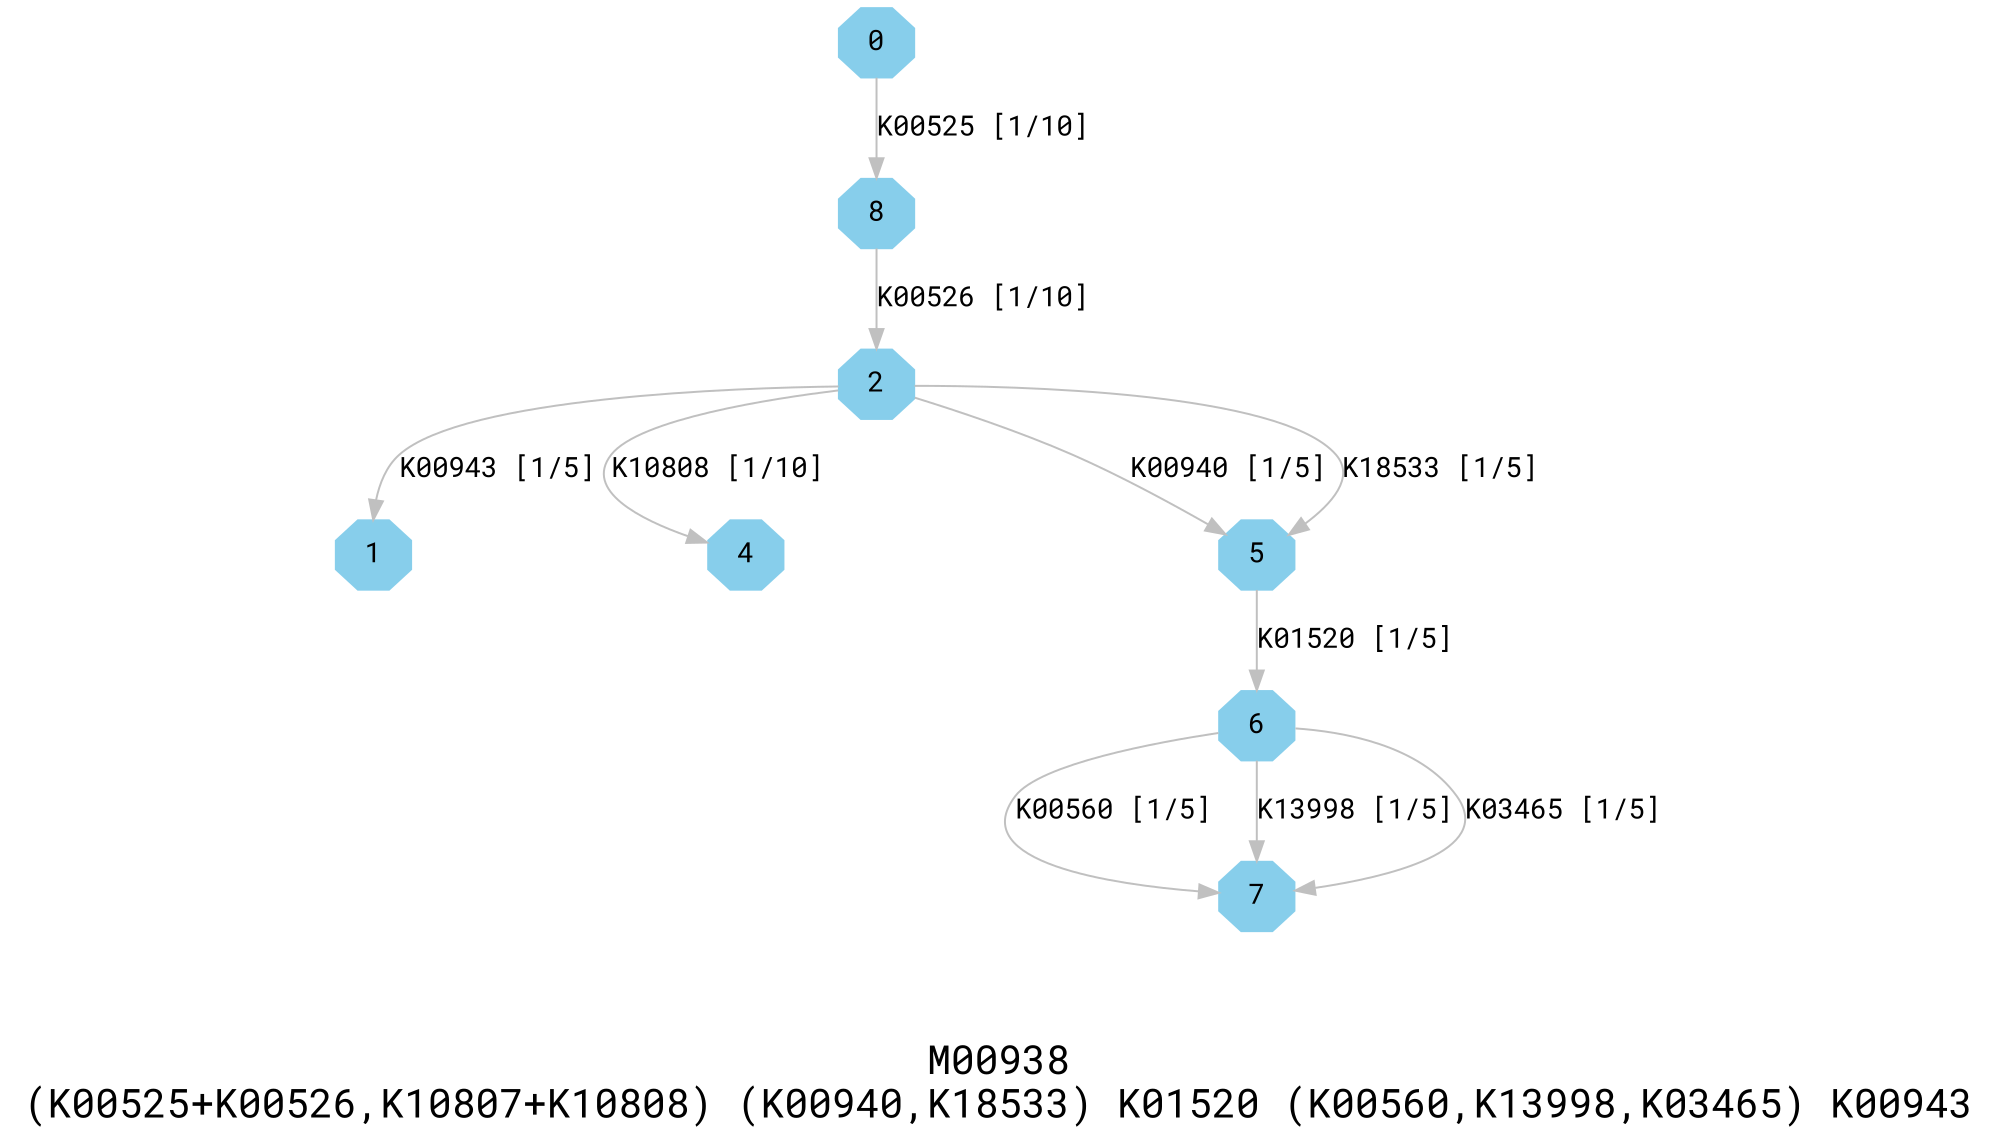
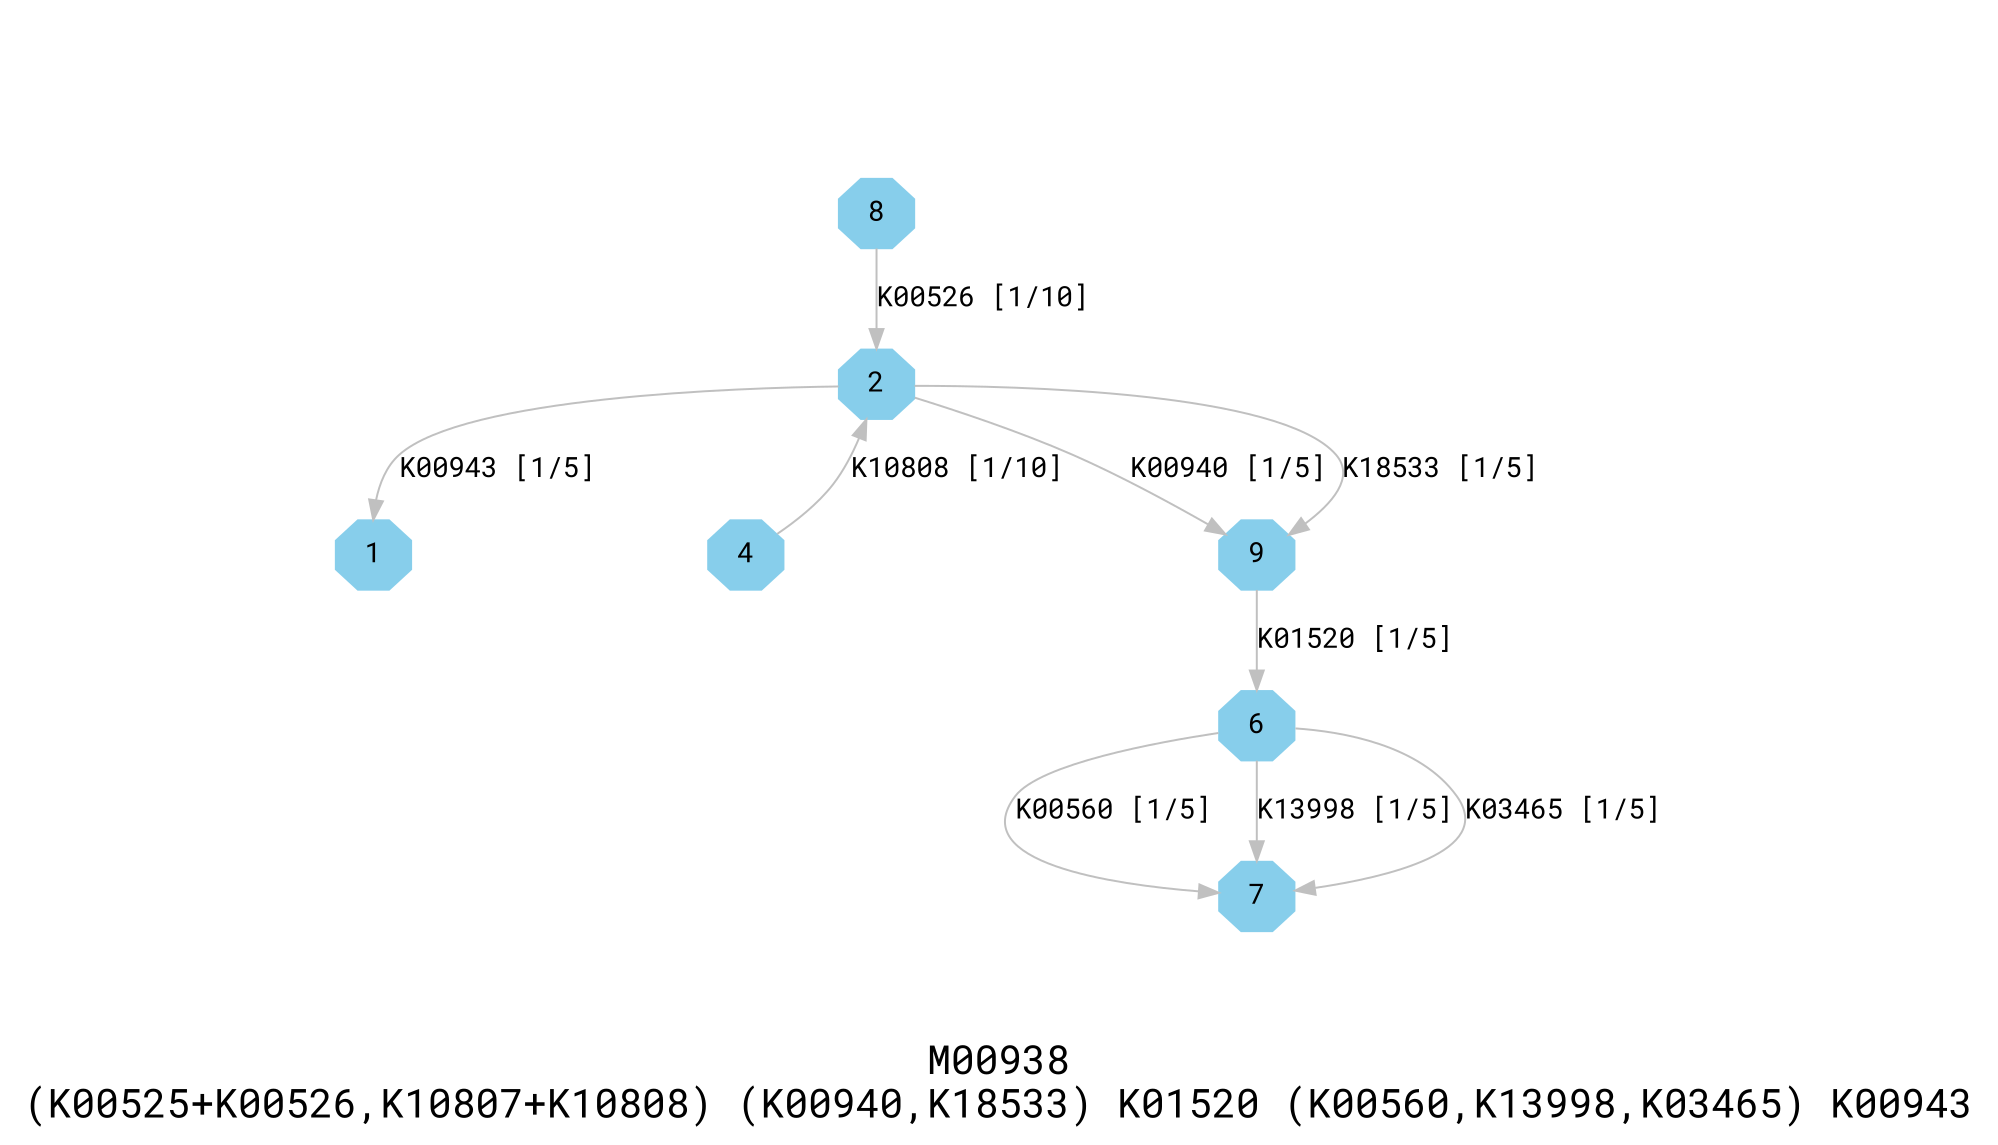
(877, 43) -> none
(658, 428) -> (826, 493)
(1257, 555) -> (1257, 555)
